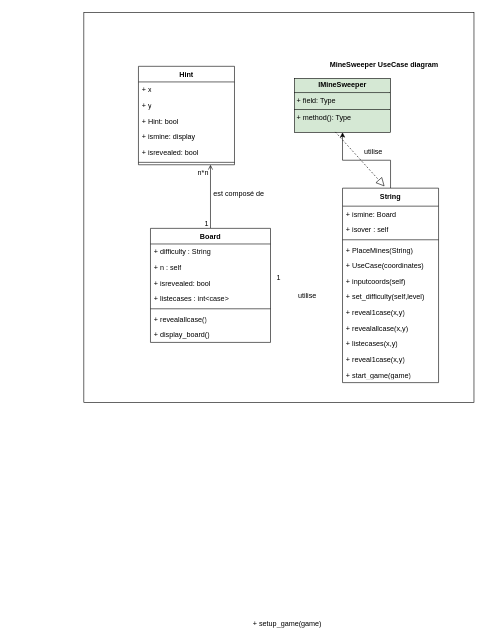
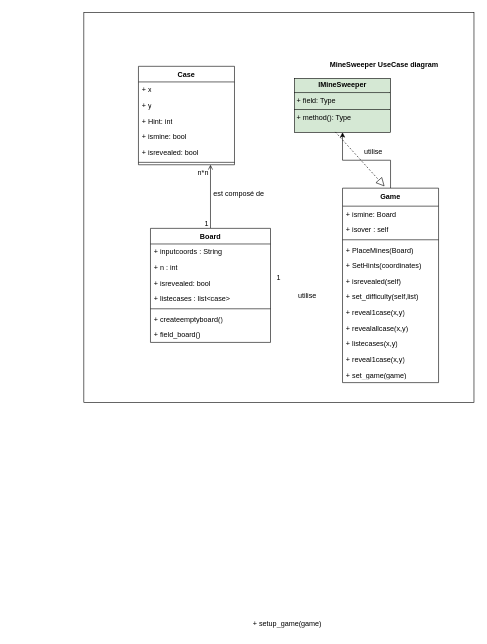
(186, 75) -> (186, 75)
(161, 122) -> (159, 122)
(170, 137) -> (165, 137)
(390, 197) -> (390, 197)
(382, 251) -> (381, 251)
(189, 252) -> (193, 252)
(388, 266) -> (389, 266)
(169, 268) -> (167, 268)
(381, 282) -> (378, 282)
(196, 299) -> (197, 299)
(391, 302) -> (391, 302)
(185, 320) -> (194, 320)
(185, 335) -> (181, 335)
(381, 375) -> (377, 375)
